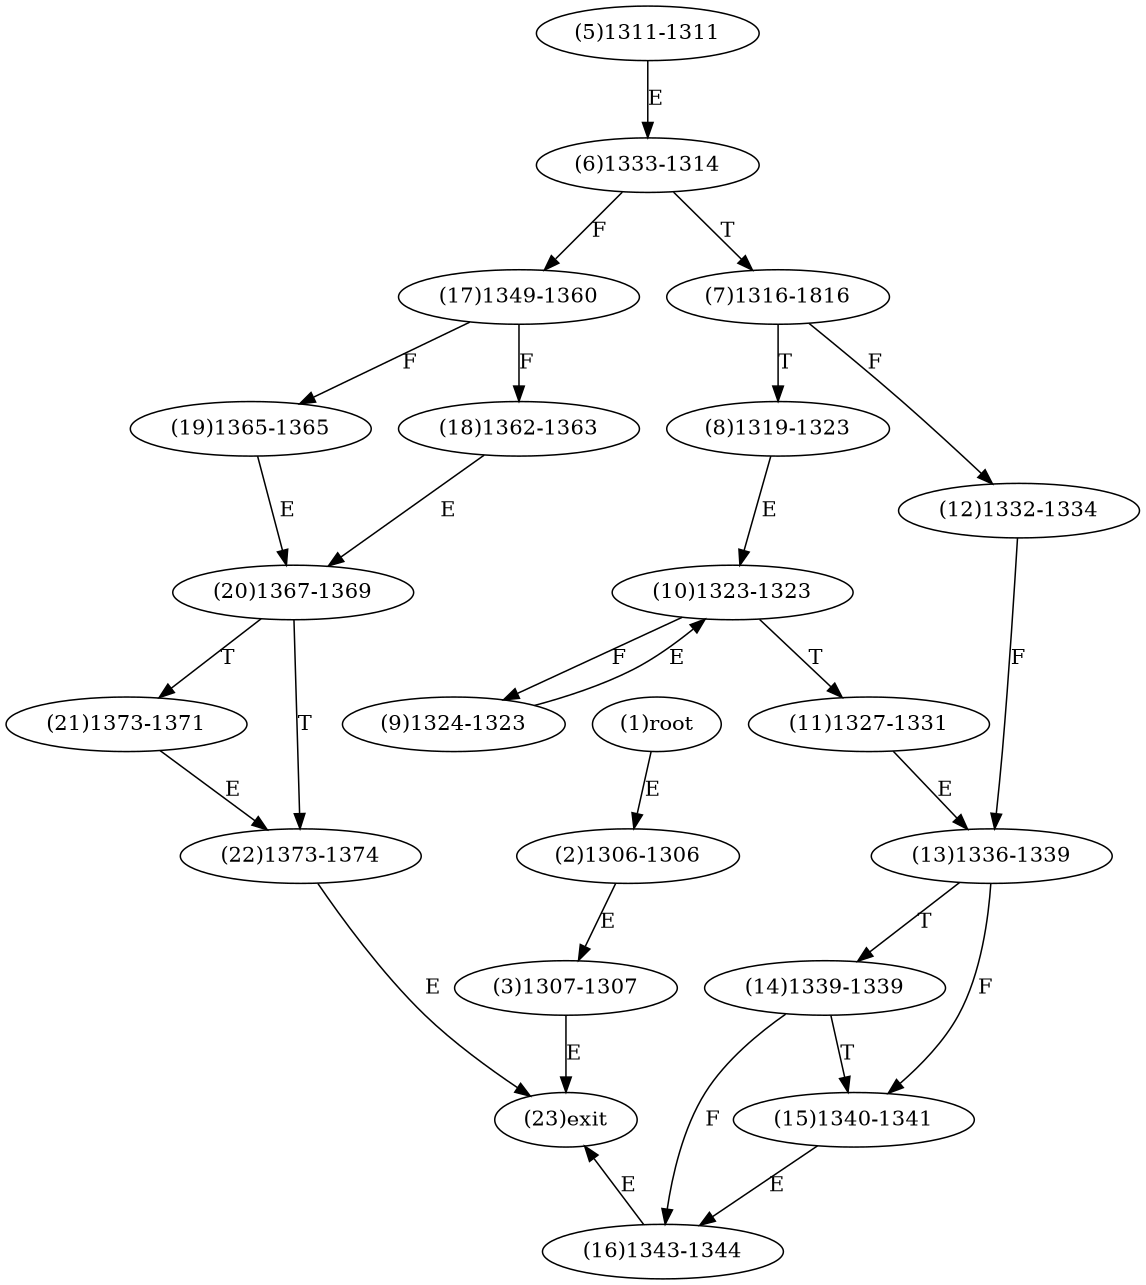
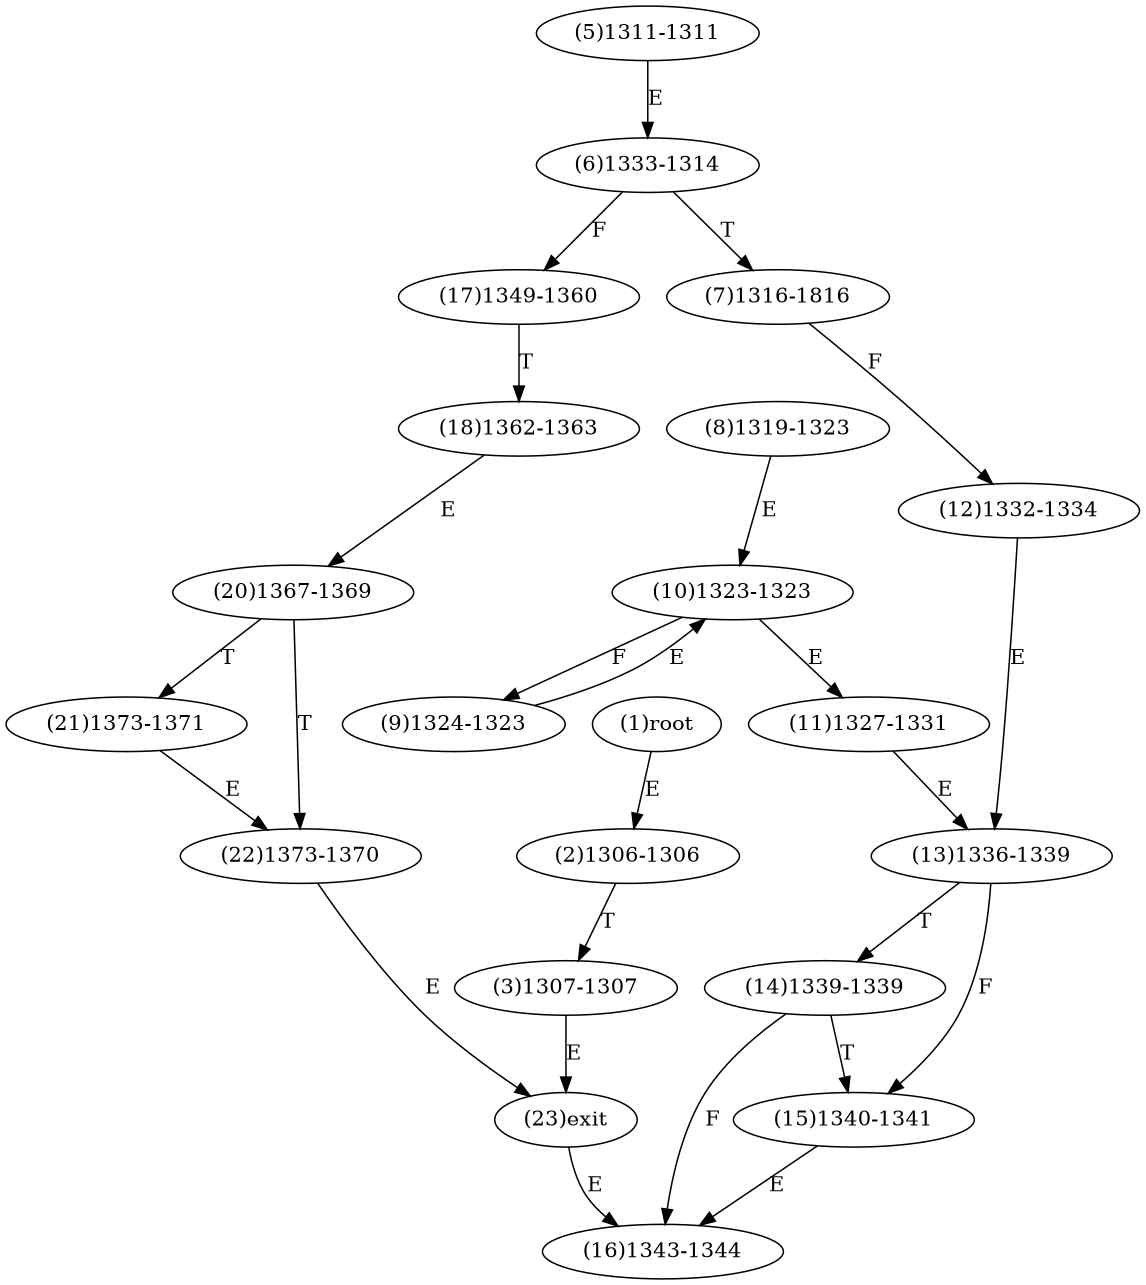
(778, 355) -> none
(527, 363) -> (527, 363)
(251, 429) -> none
(816, 658) -> (816, 658)
(1018, 658) -> (1018, 658)
(301, 856) -> (301, 856)
(608, 922) -> (608, 922)
(619, 1192) -> (581, 1186)
